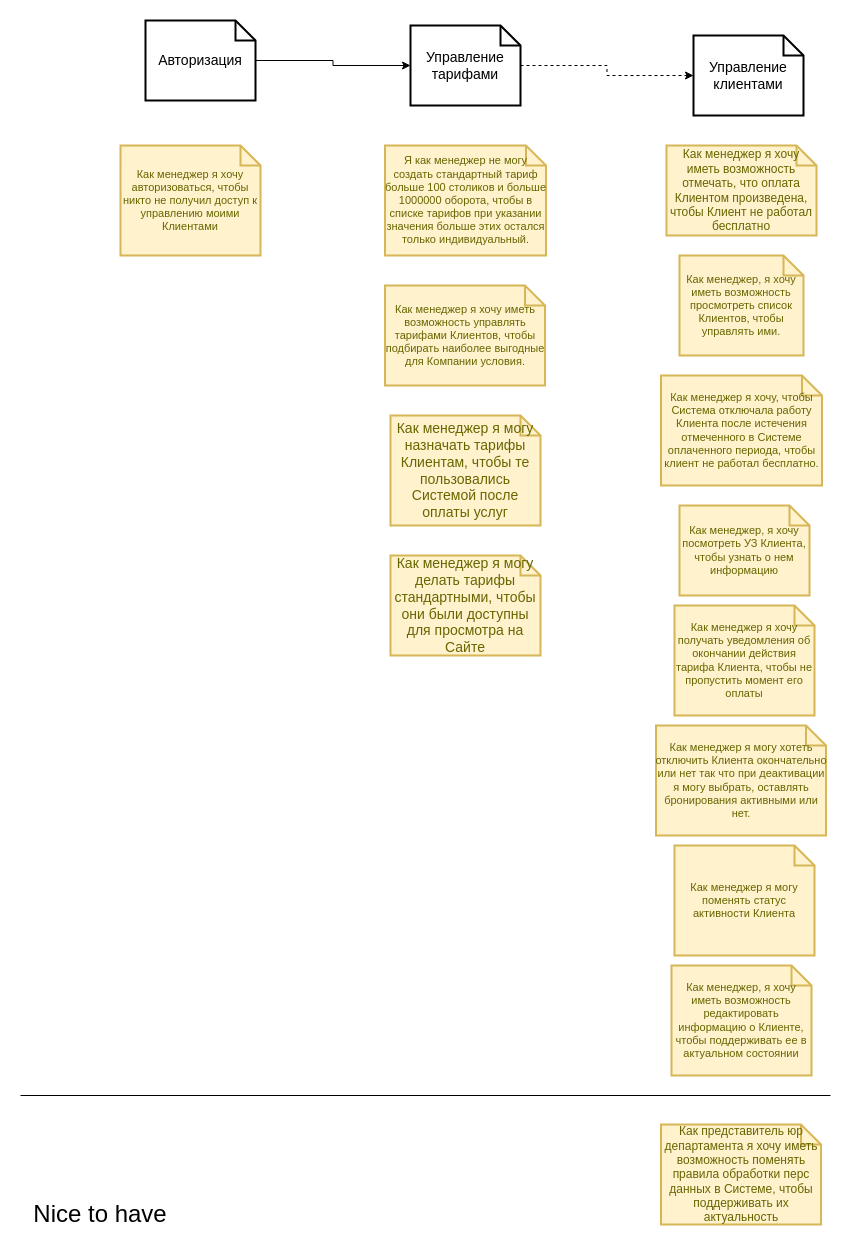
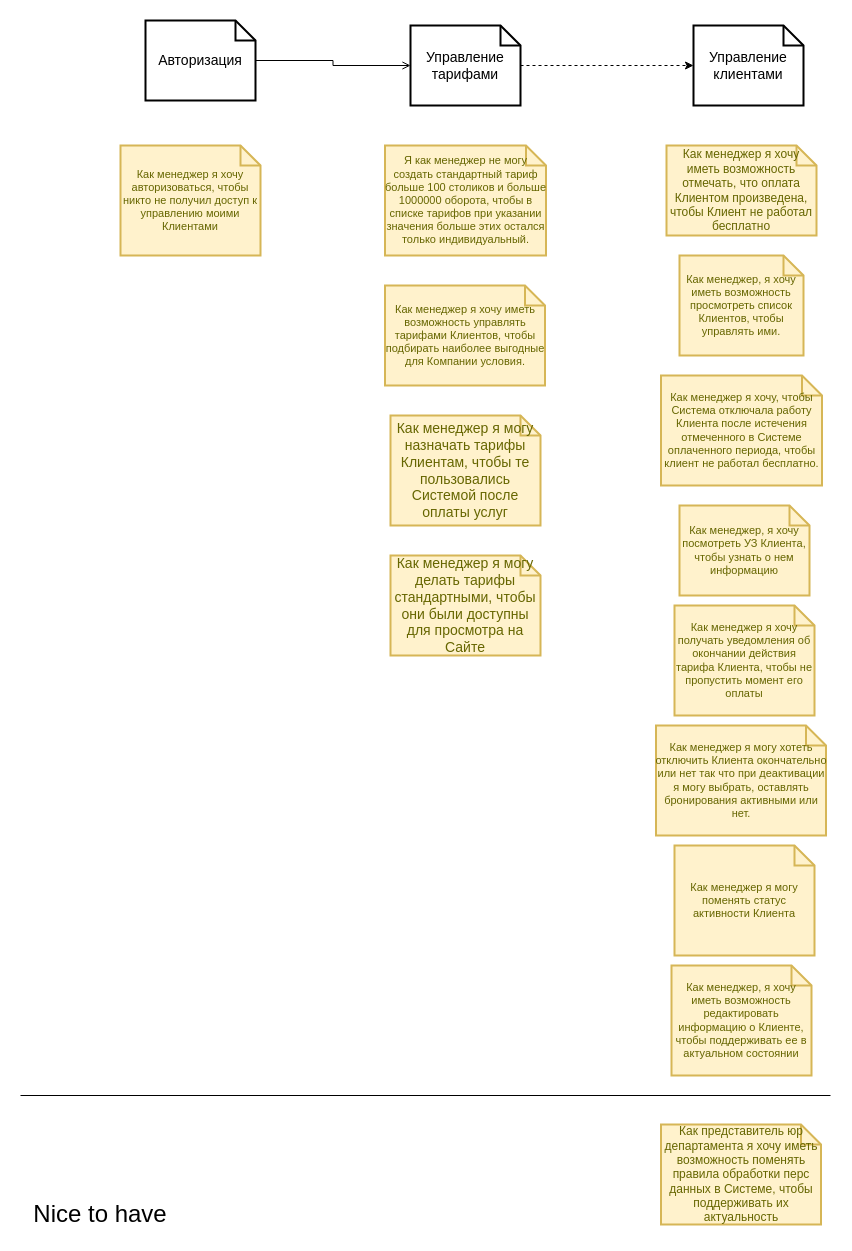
(402, 66) -> (403, 66)
(749, 76) -> (749, 66)
